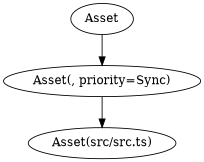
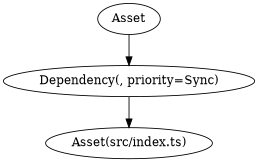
(102, 81) -> (129, 81)
(102, 143) -> (129, 143)
